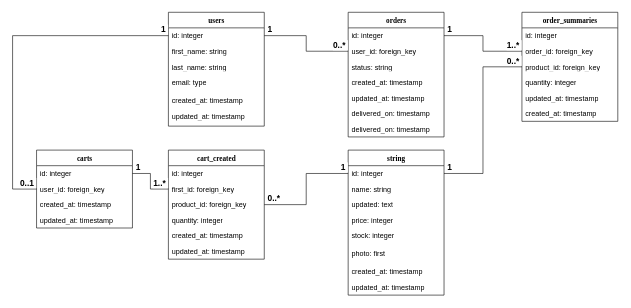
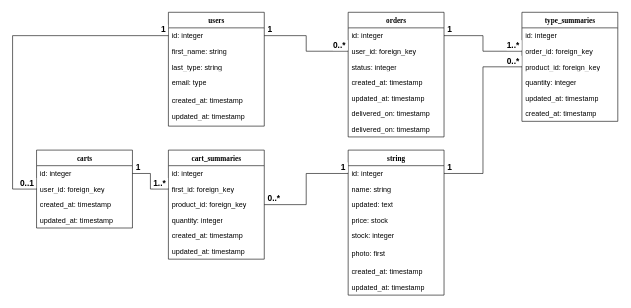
(571, 21) -> (571, 21)
(202, 68) -> (202, 68)
(377, 68) -> (379, 68)
(217, 159) -> (217, 159)
(376, 221) -> (373, 221)
